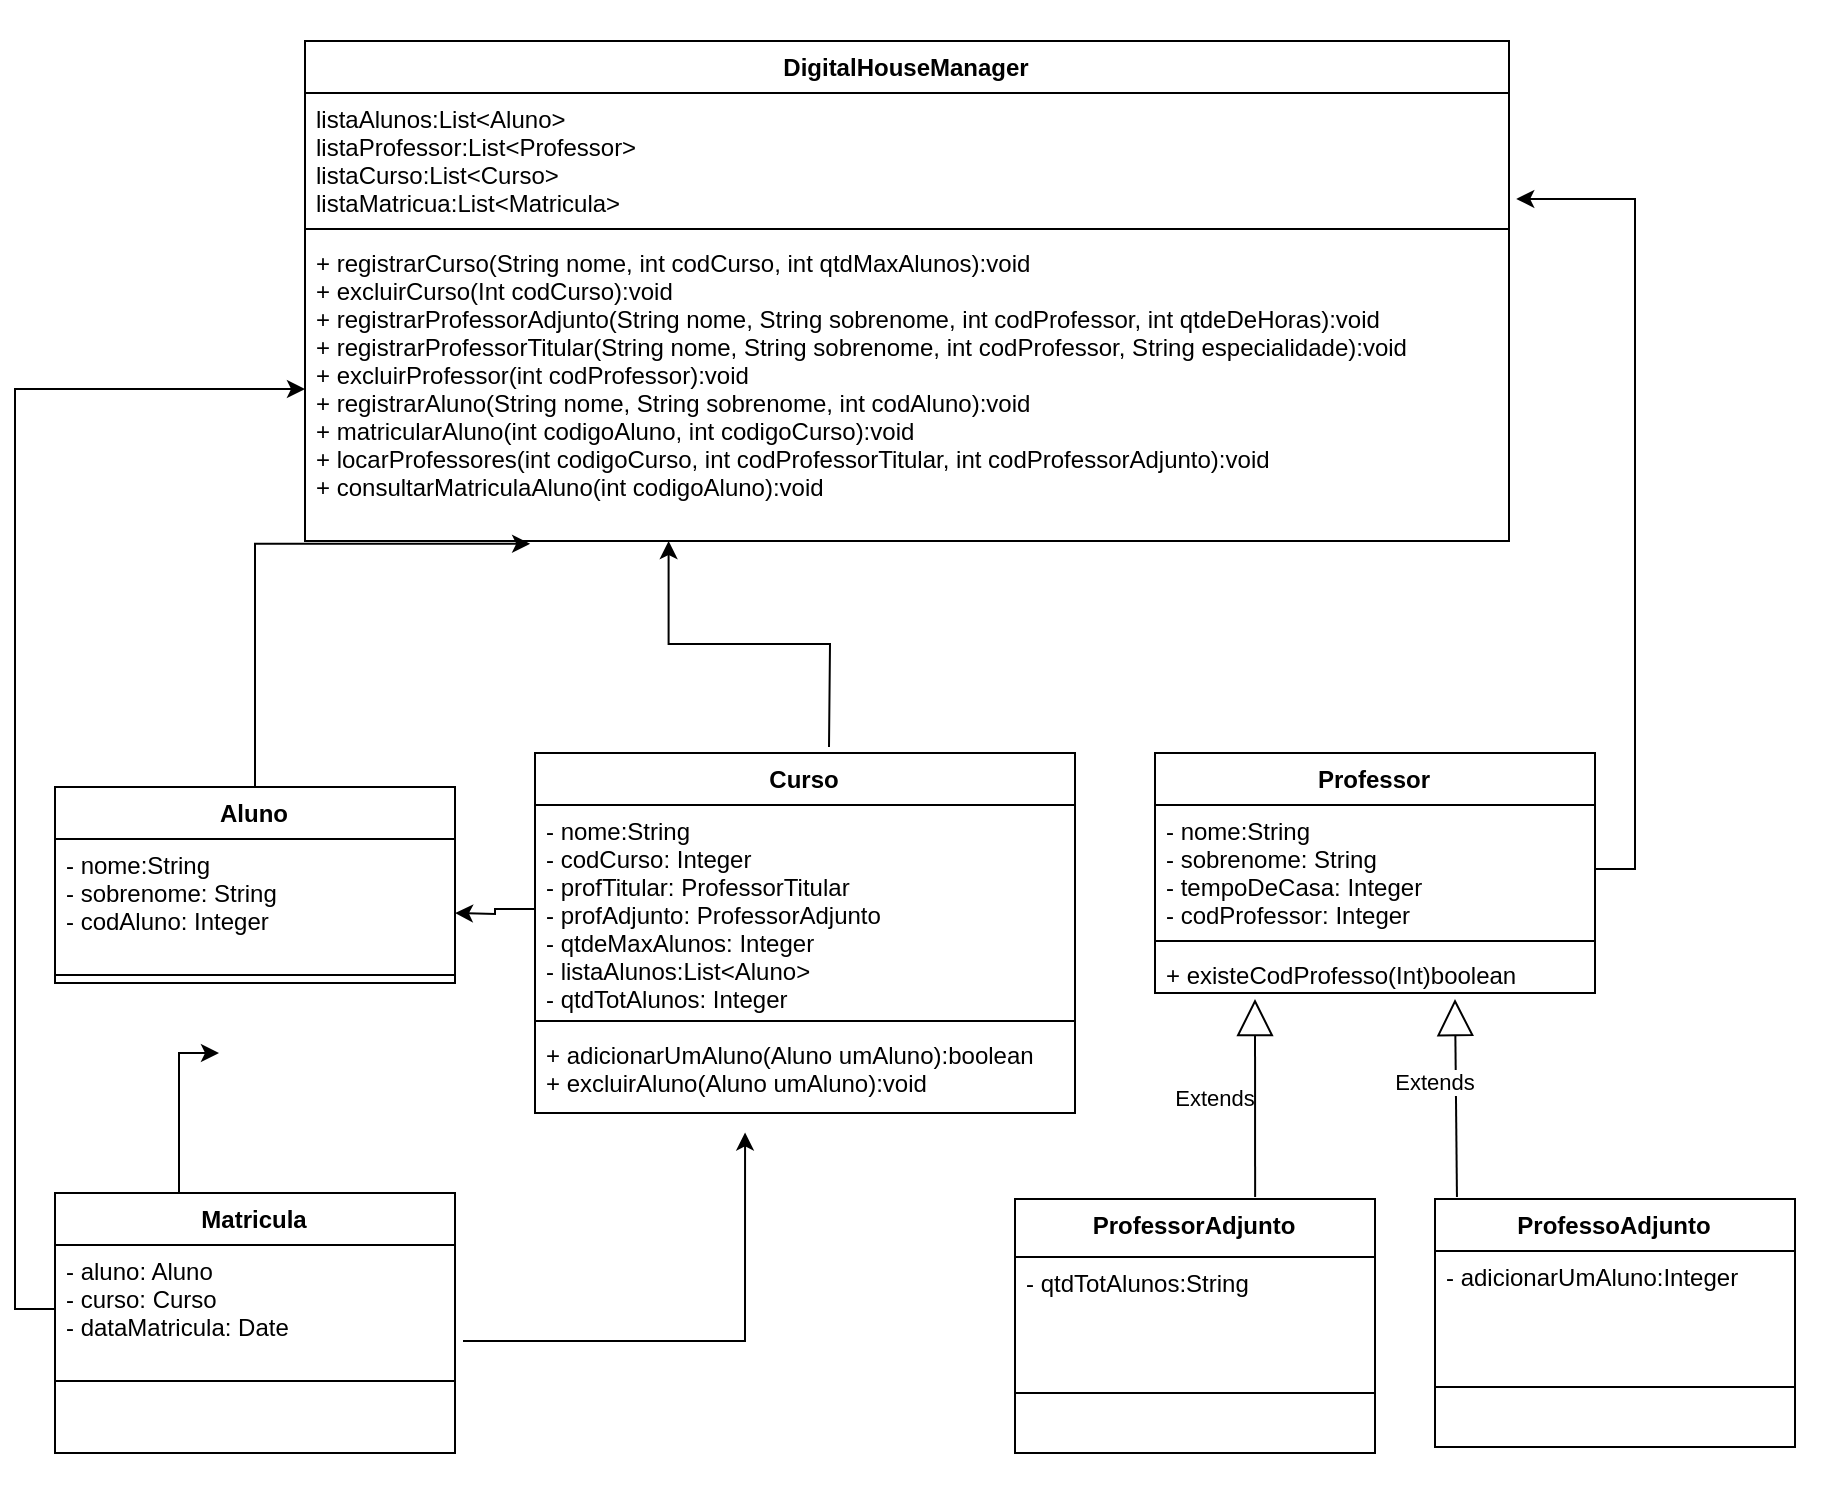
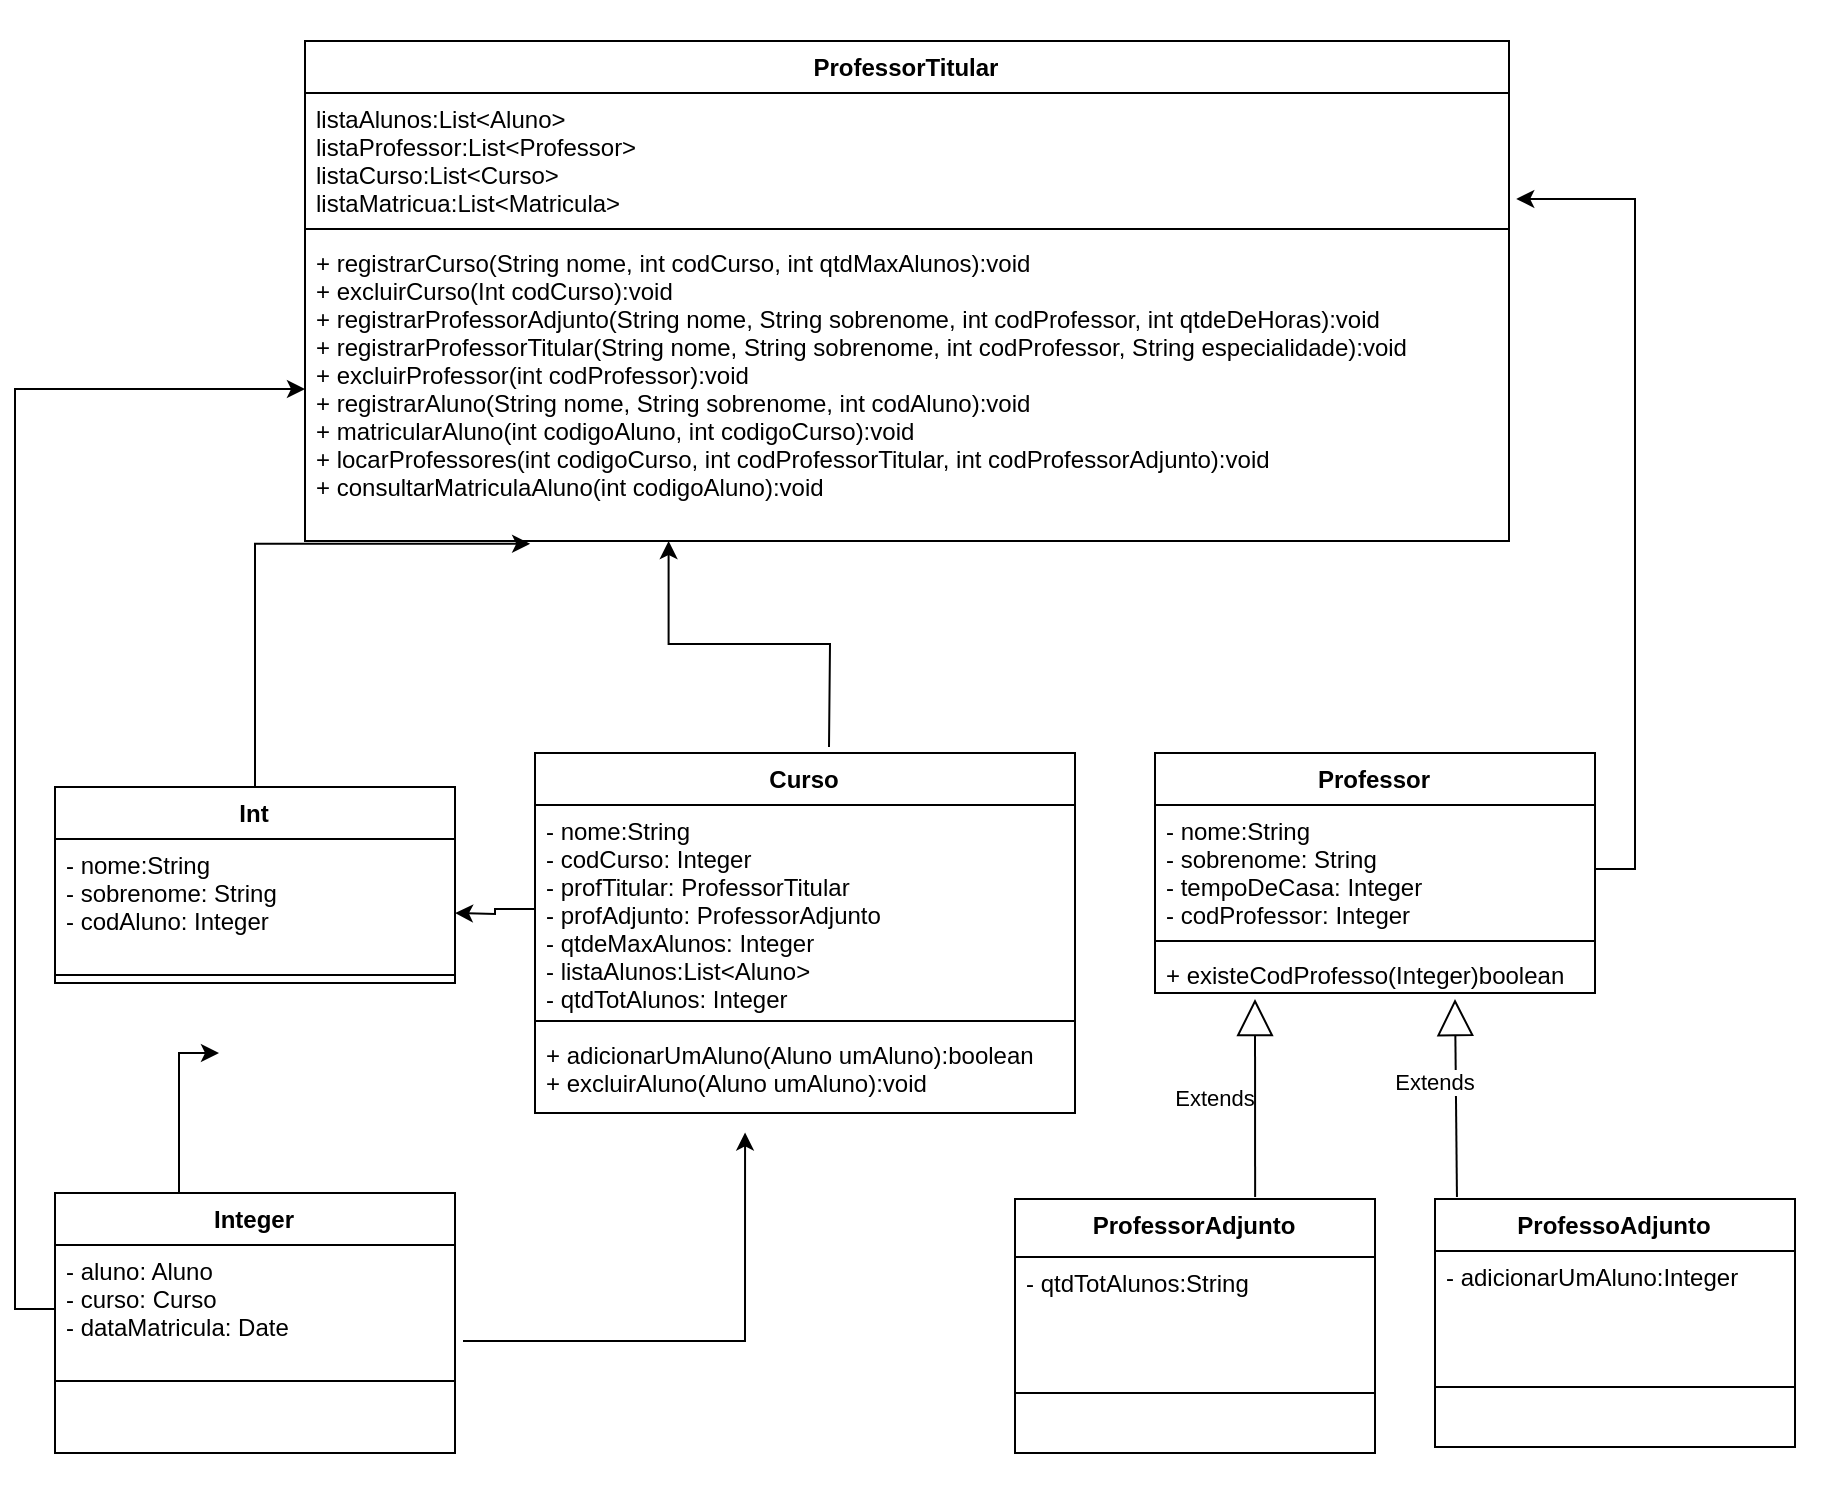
(906, 68) -> (906, 68)
(254, 814) -> (254, 814)
(1365, 976) -> (1392, 976)
(254, 1220) -> (254, 1220)
